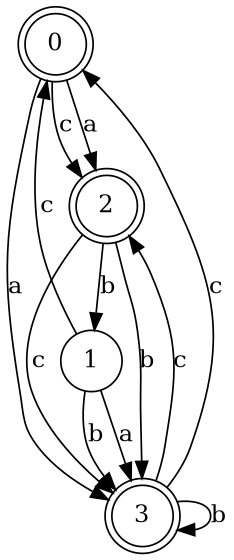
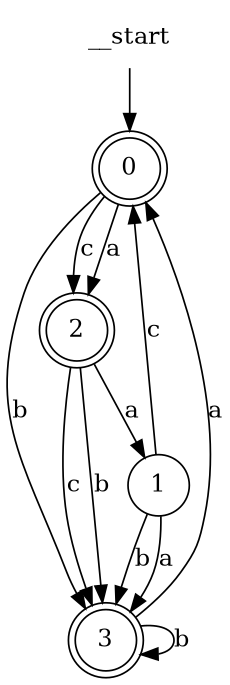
none -> (130, 37)
(16, 287) -> (21, 411)
(108, 287) -> (132, 411)
(216, 287) -> (216, 411)
(174, 363) -> none
